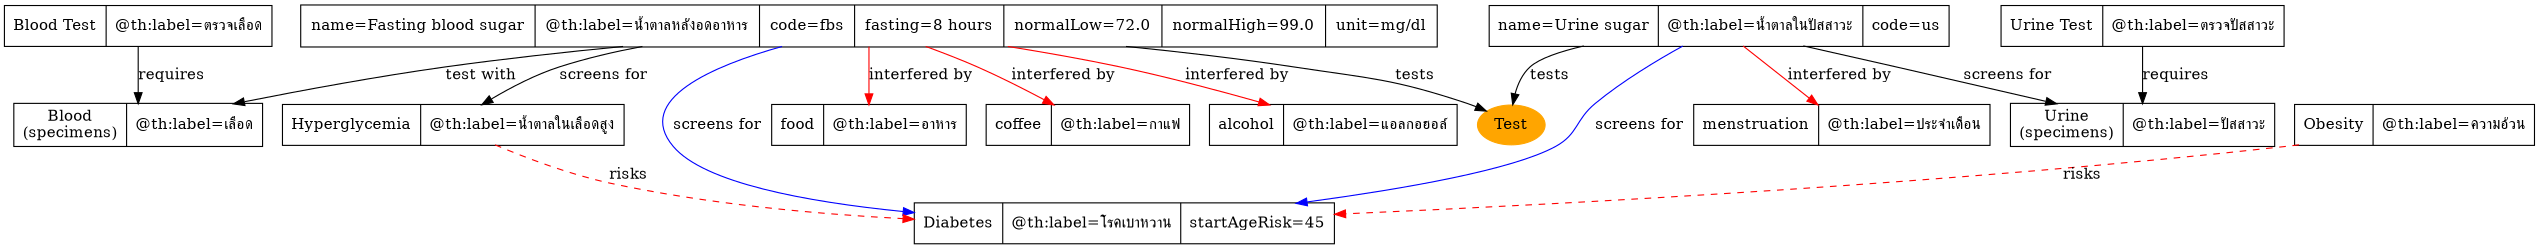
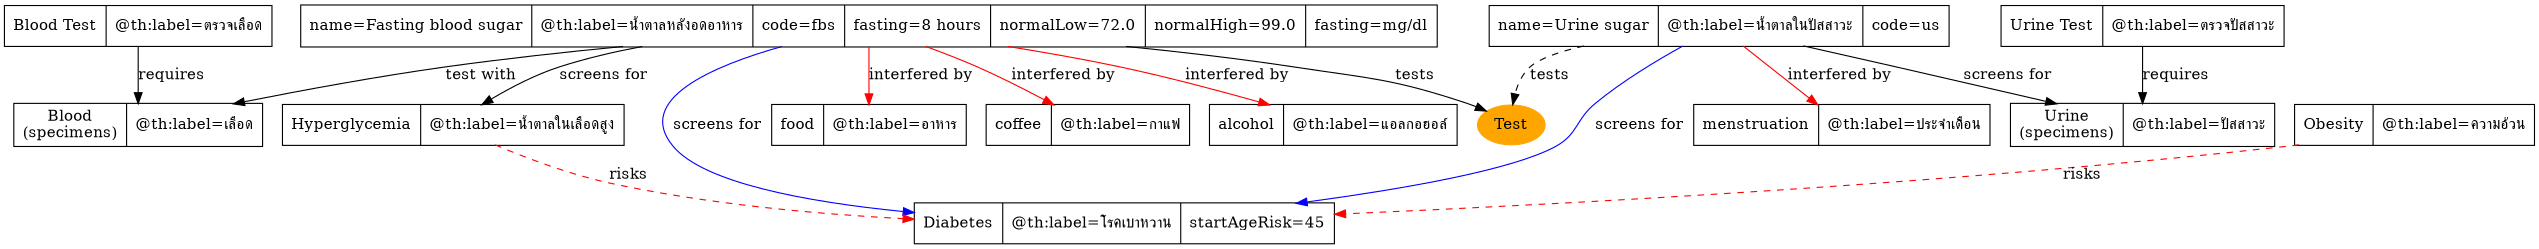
(1381, 25) -> (1371, 25)
(1541, 60) -> (1541, 60)
